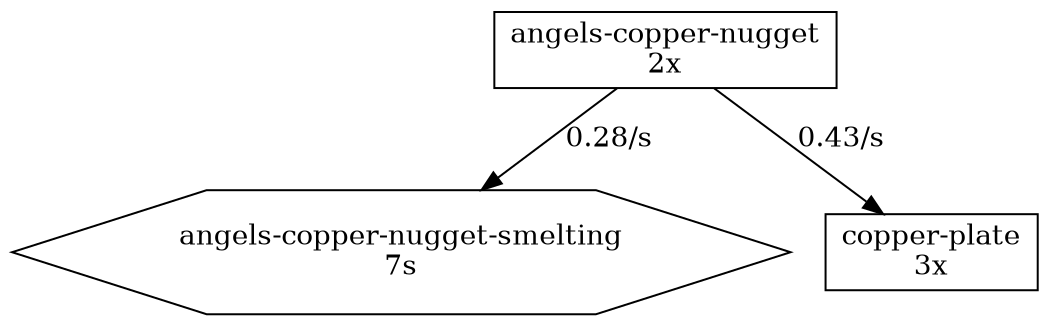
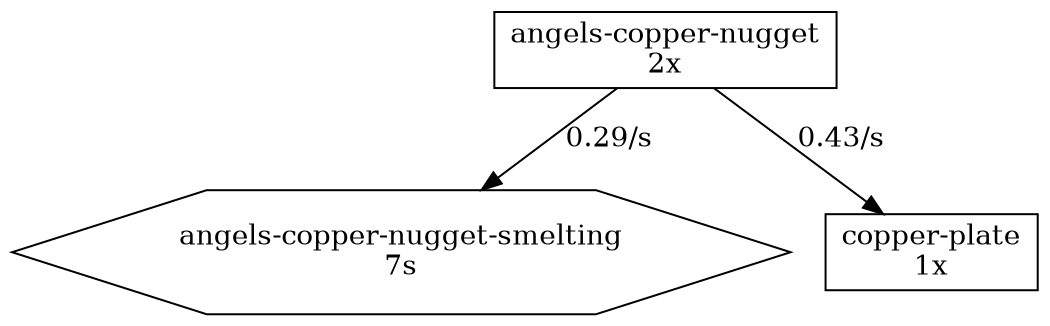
(609, 139) -> (609, 139)
(932, 252) -> (932, 252)
